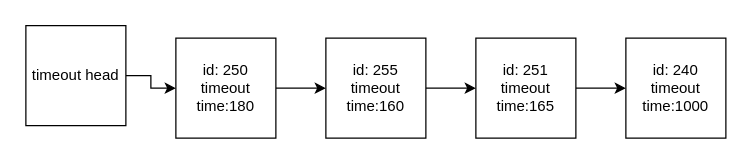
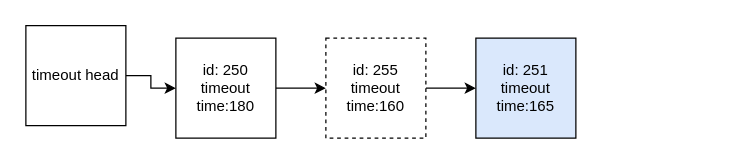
(376, 88) -> (376, 88)
(526, 88) -> (526, 88)
(597, 88) -> none
(676, 88) -> none
